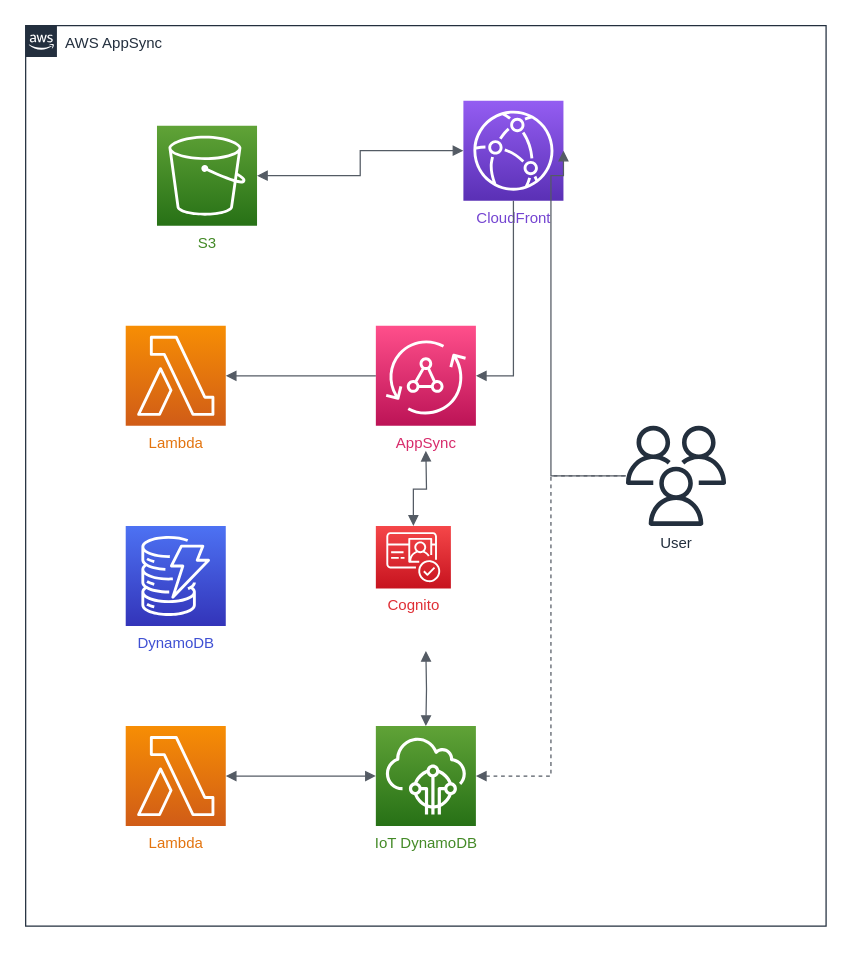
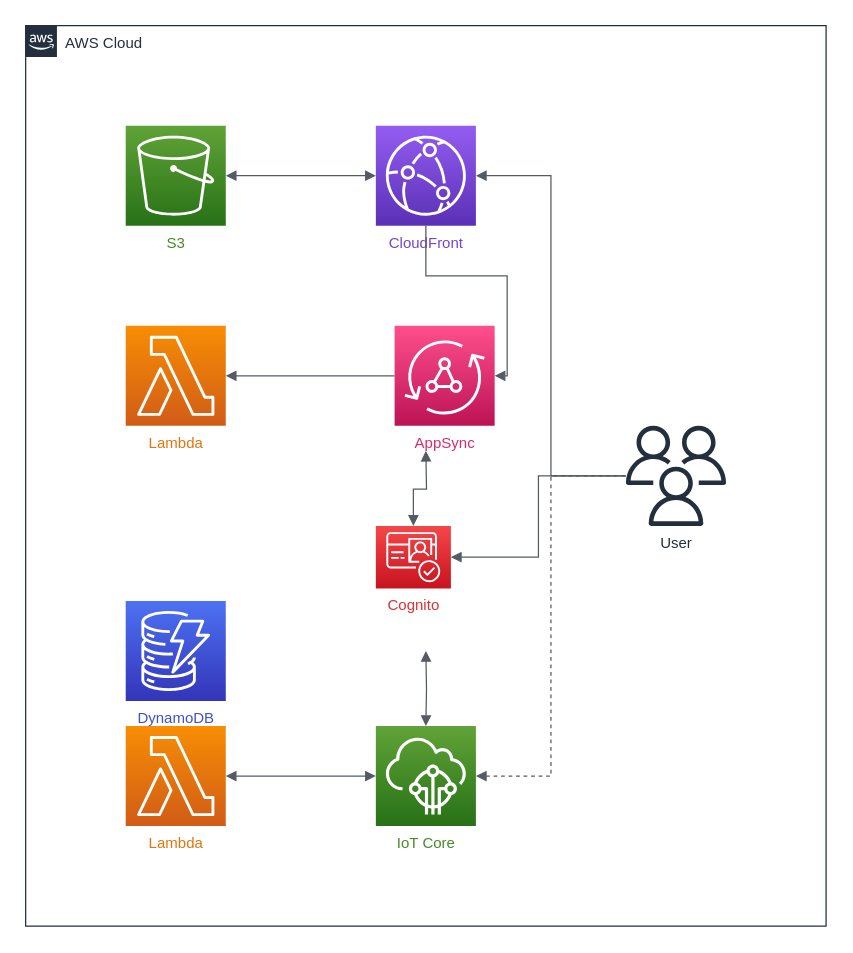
(110, 43) -> (100, 43)
(513, 151) -> (426, 176)
(207, 176) -> (176, 176)
(426, 376) -> (444, 376)
none -> (538, 551)
(176, 576) -> (176, 651)
(426, 843) -> (426, 843)
